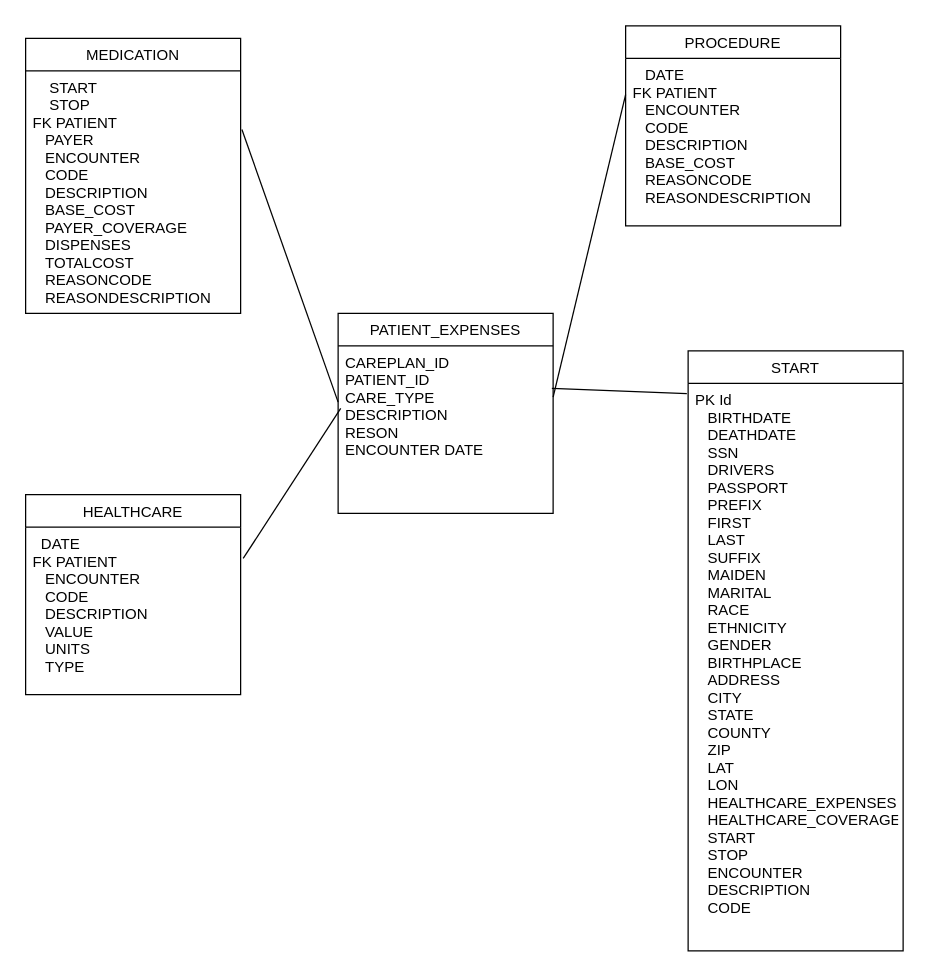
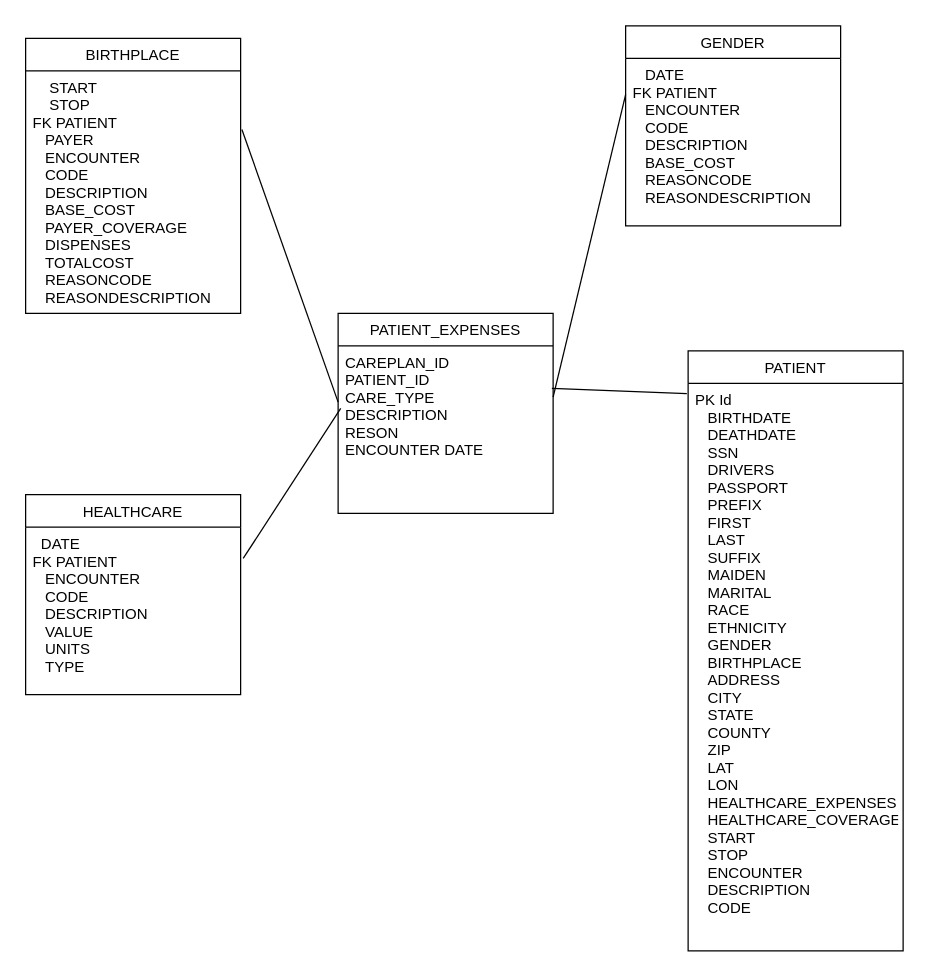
(733, 43) -> (733, 43)
(133, 55) -> (133, 55)
(795, 368) -> (795, 368)
